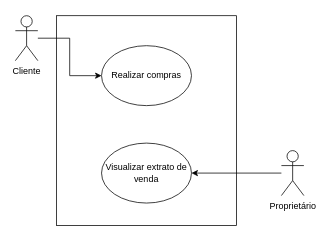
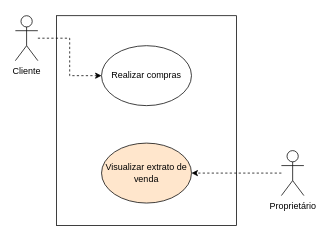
(70, 54) -> (70, 54)
(147, 173) -> (147, 173)
(239, 173) -> (239, 173)
